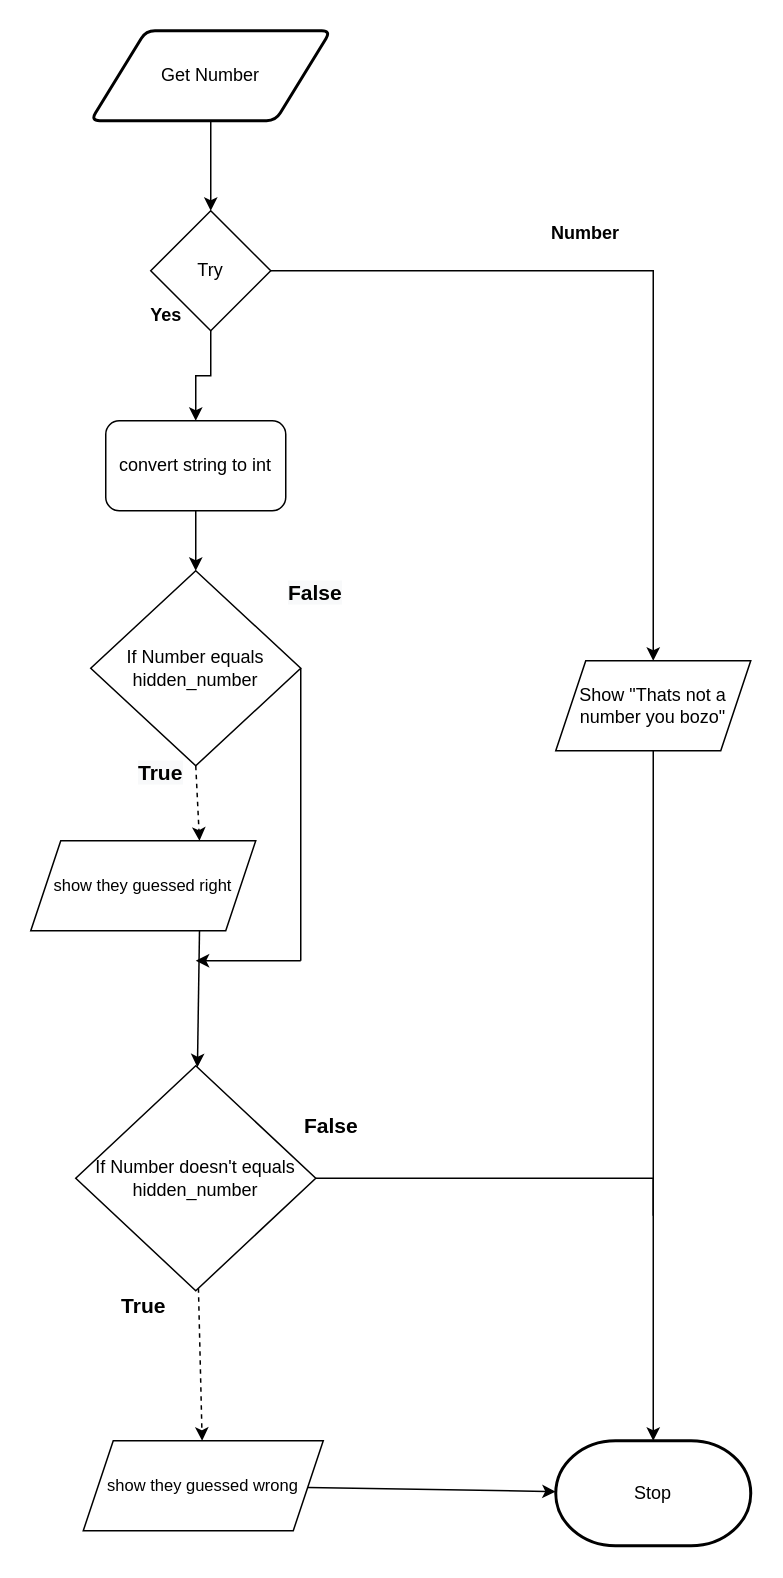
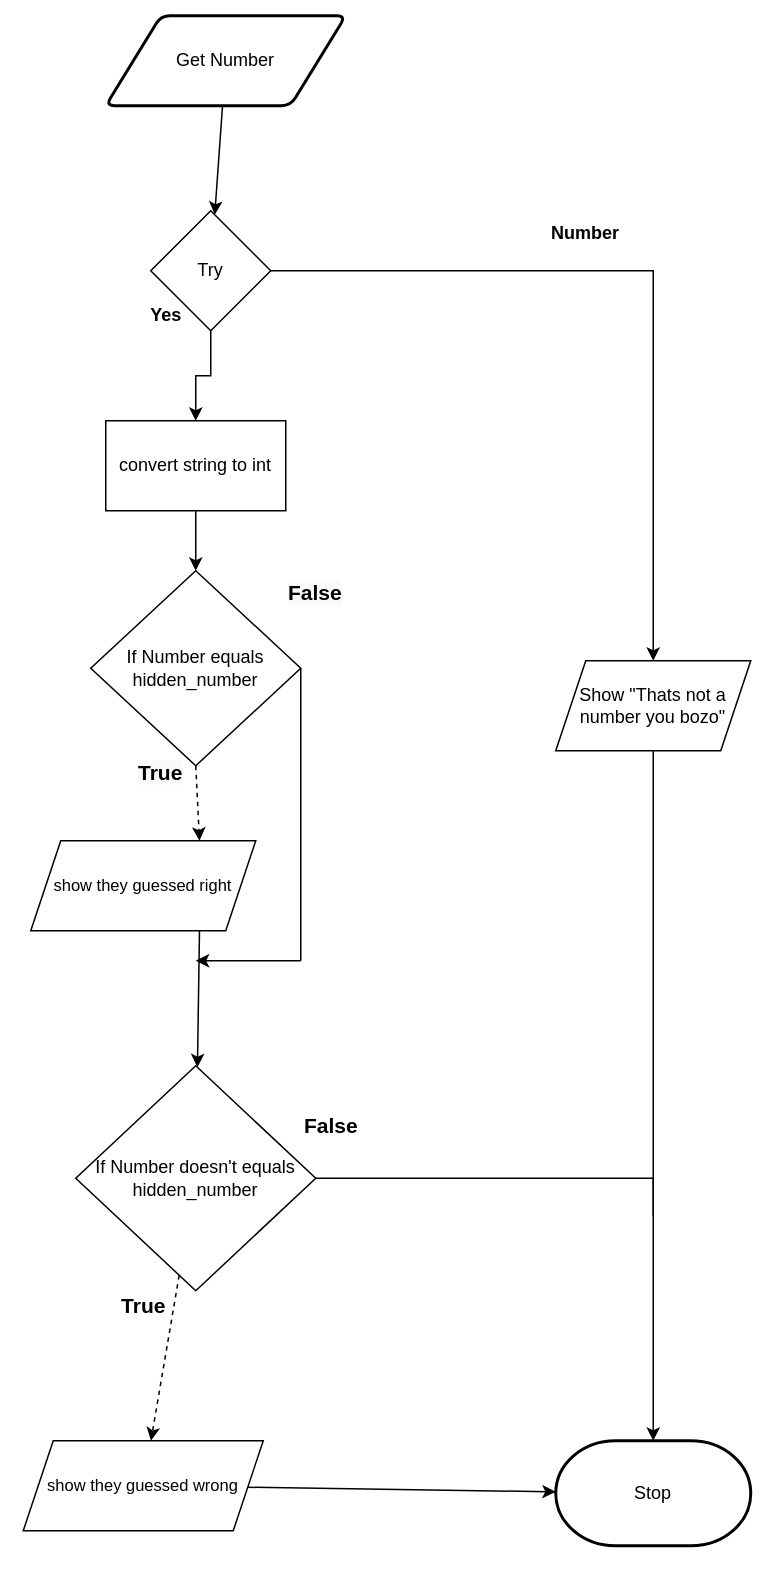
(211, 76) -> (226, 61)
(196, 466) -> (196, 466)
(203, 1486) -> (143, 1486)
